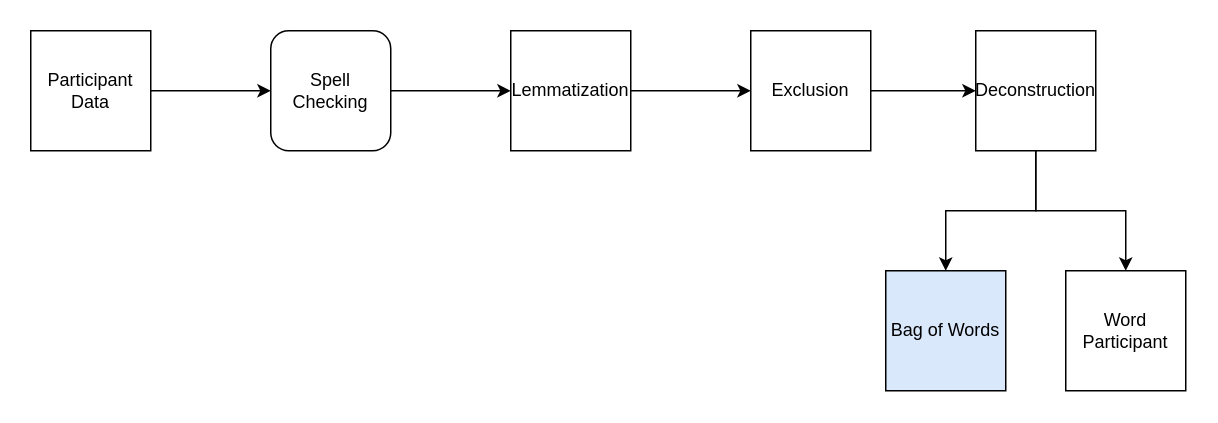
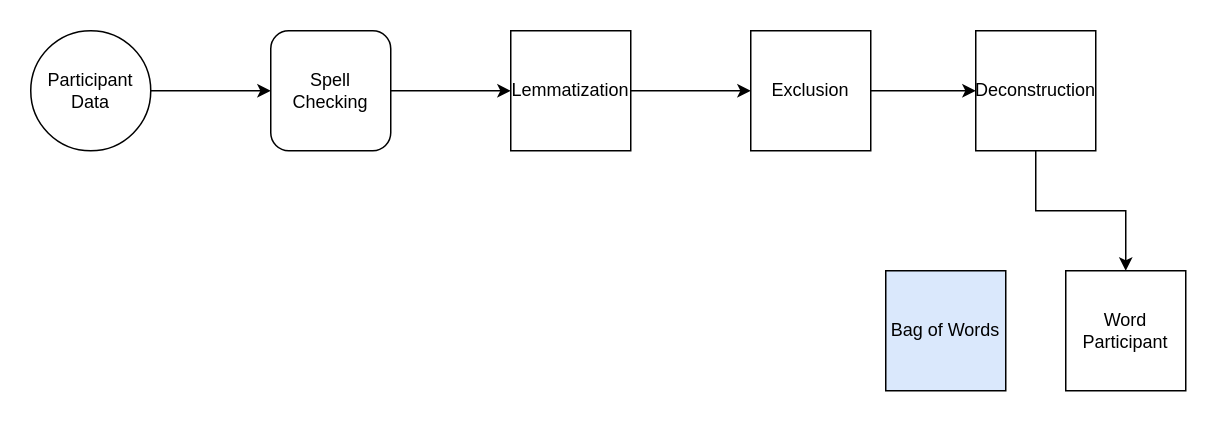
(91, 91) -> (91, 91)
(965, 211) -> none
